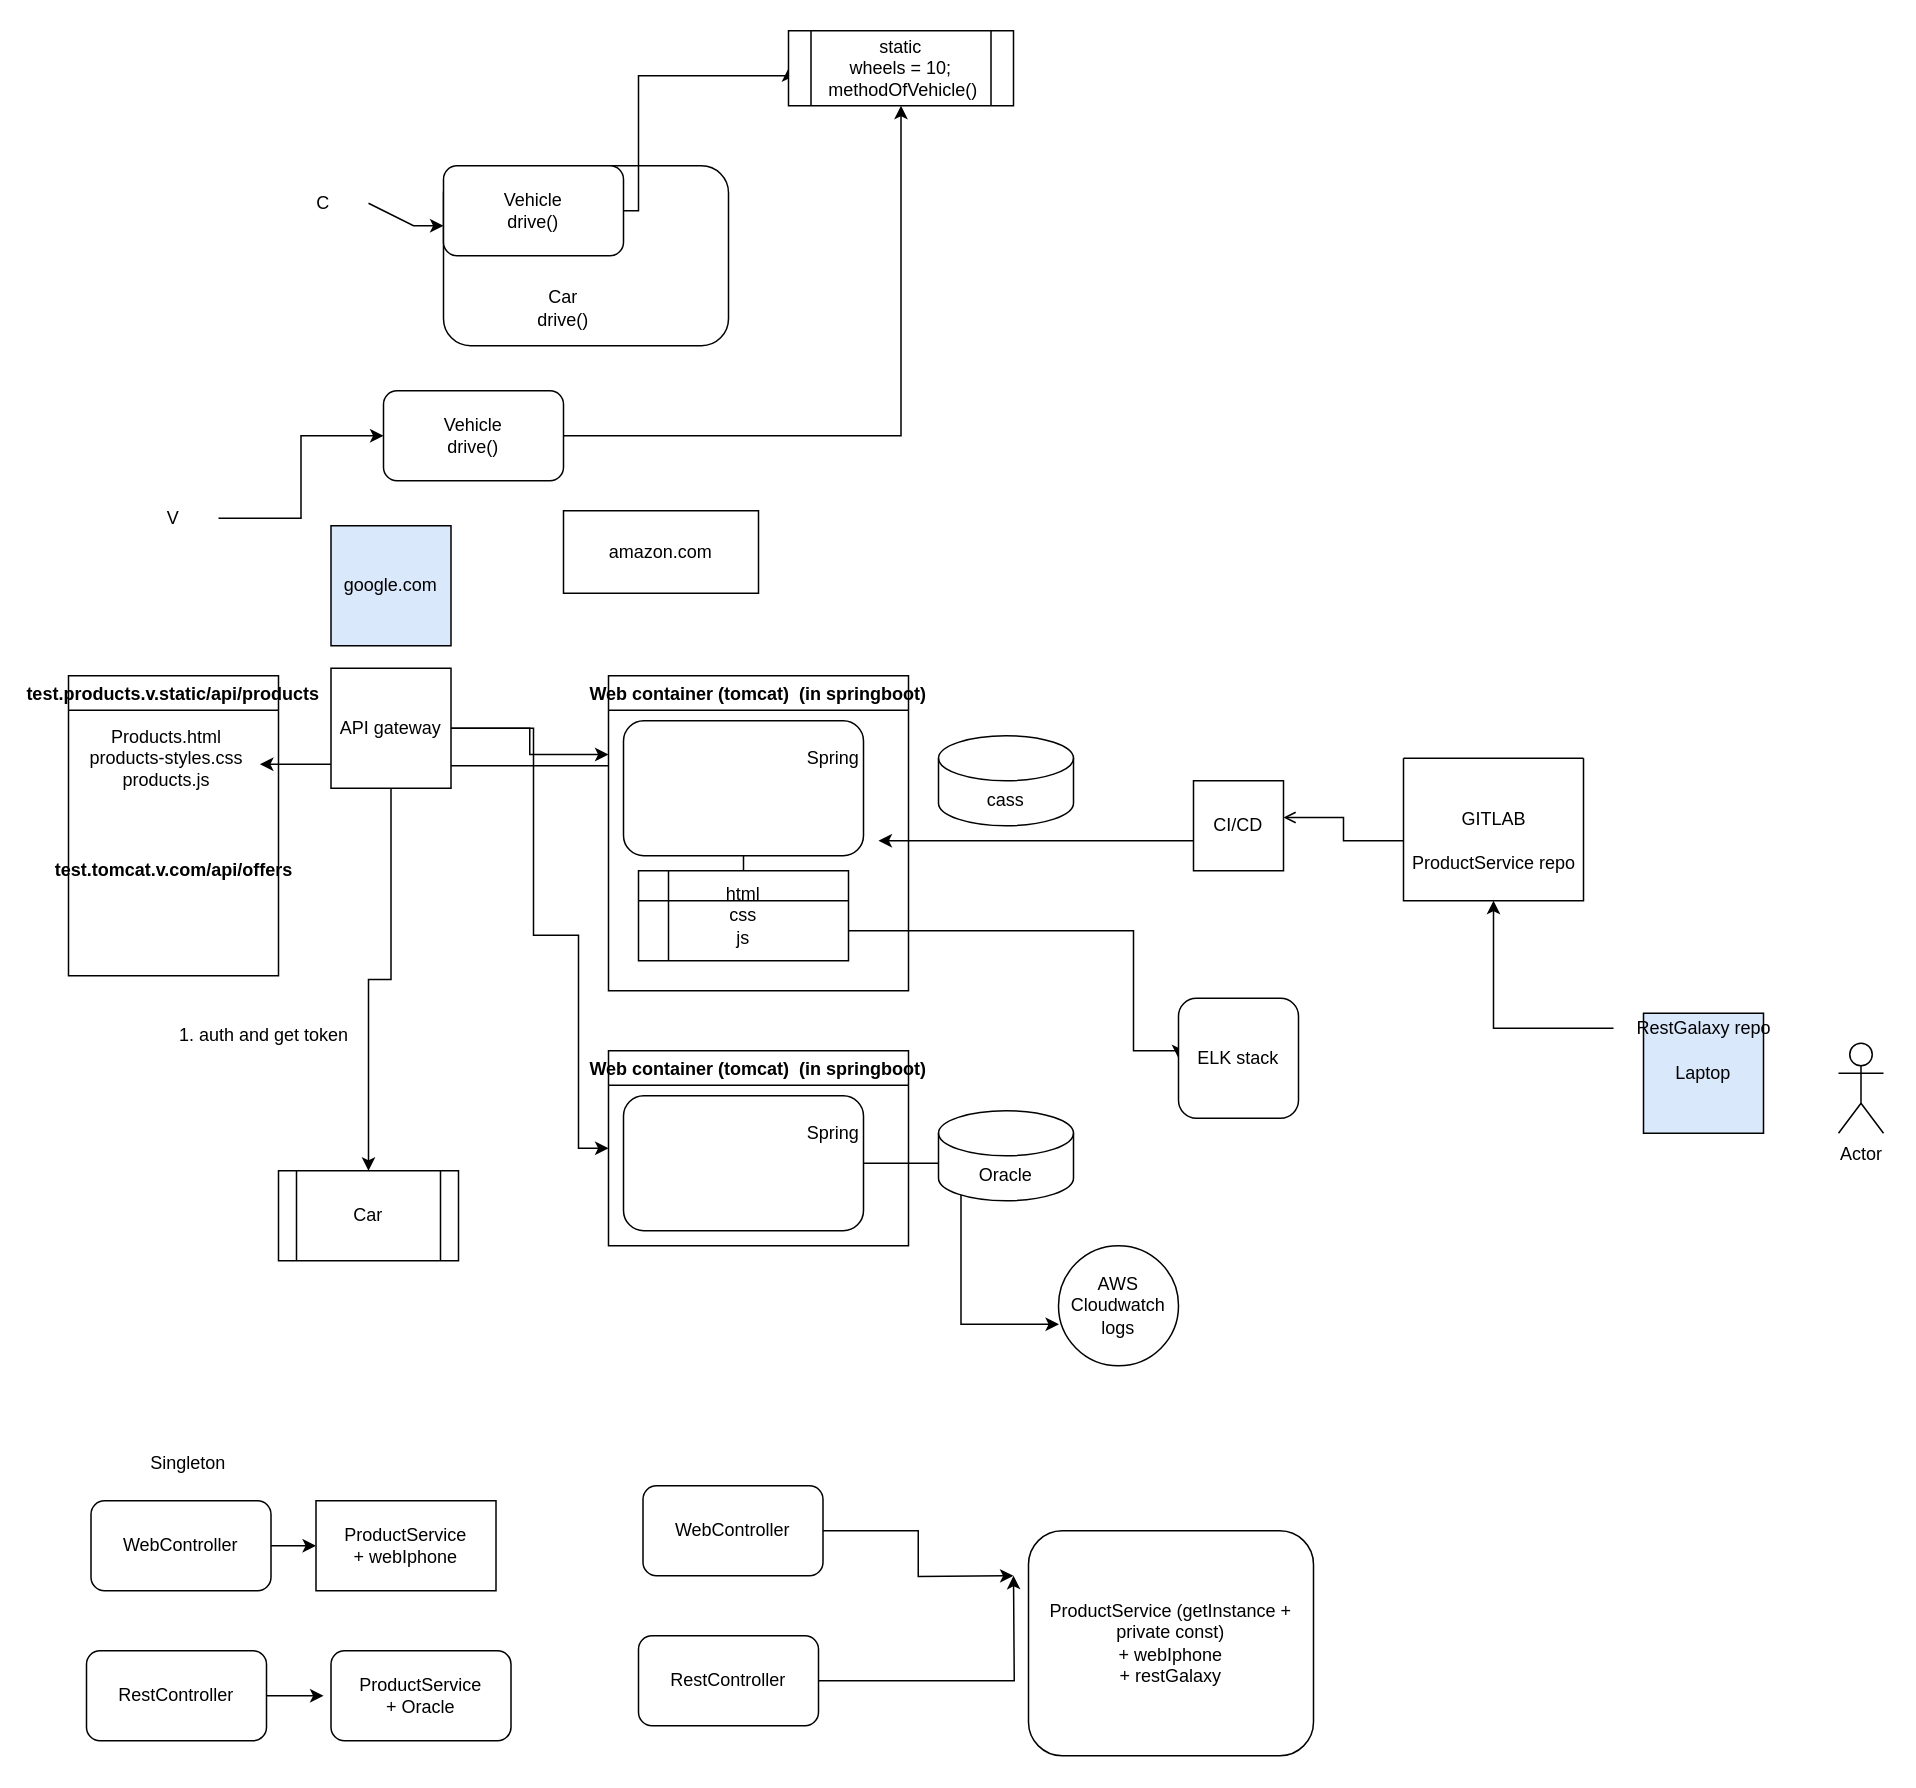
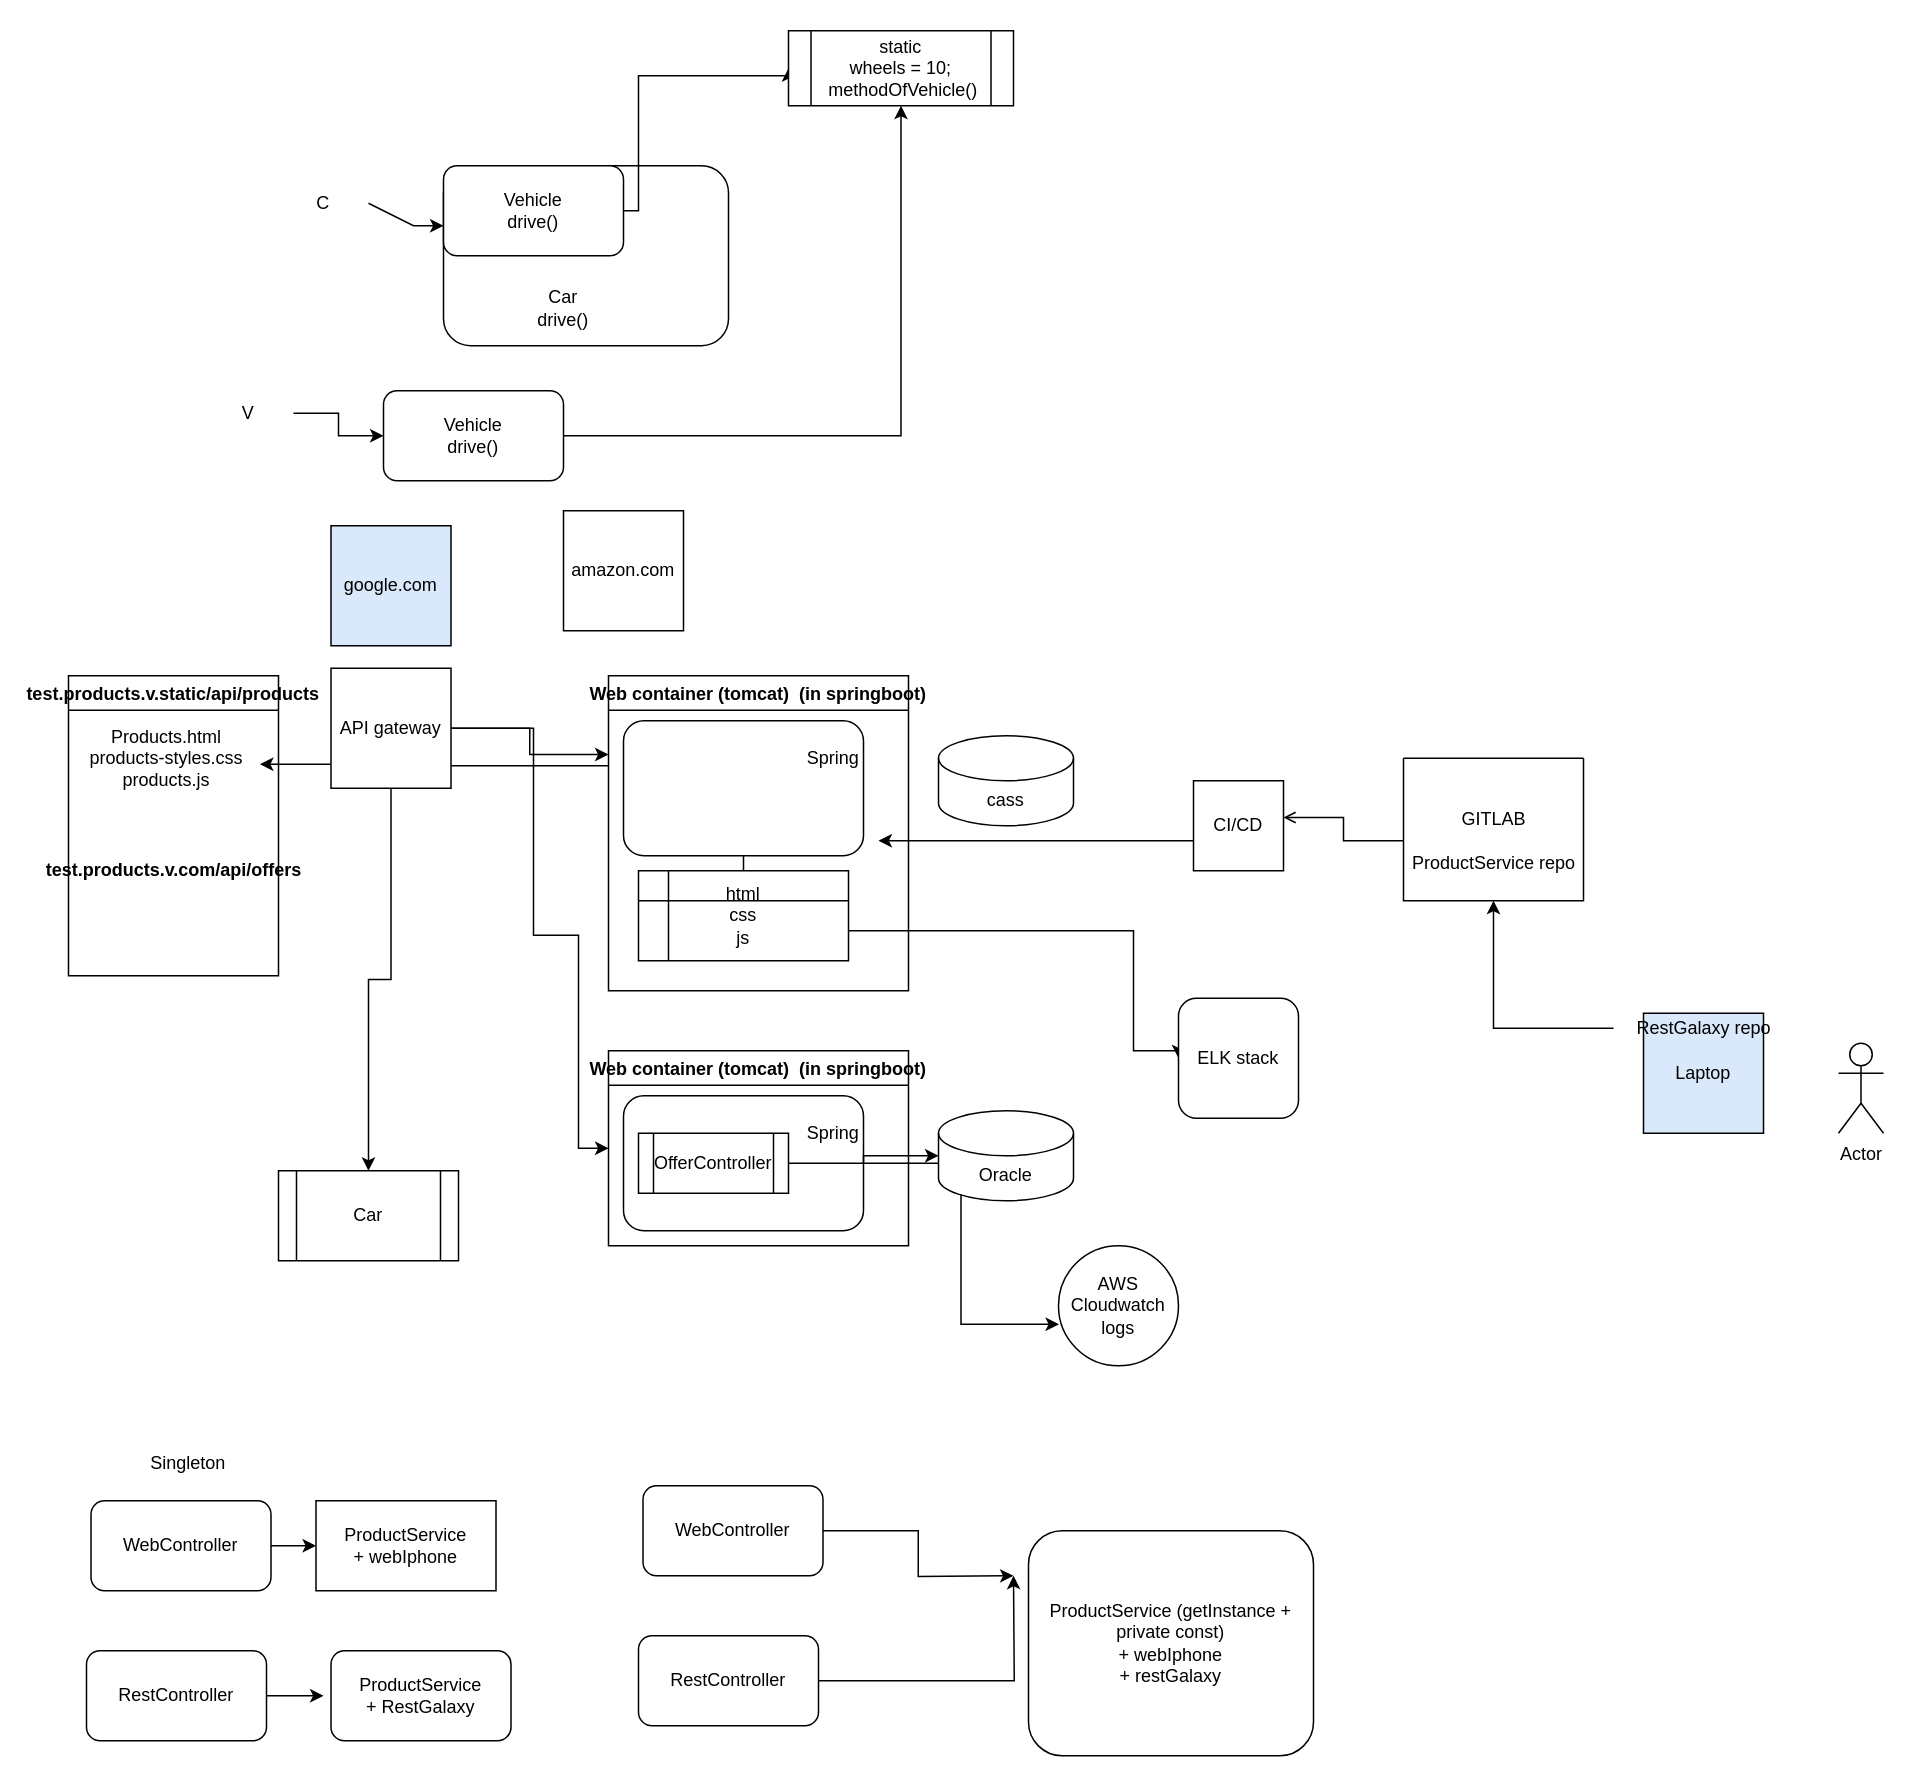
(173, 518) -> (248, 413)
(661, 552) -> (623, 571)
(174, 871) -> (174, 871)
(263, 1036) -> none
none -> (713, 1163)
none -> (861, 1163)
(421, 1696) -> (421, 1696)
